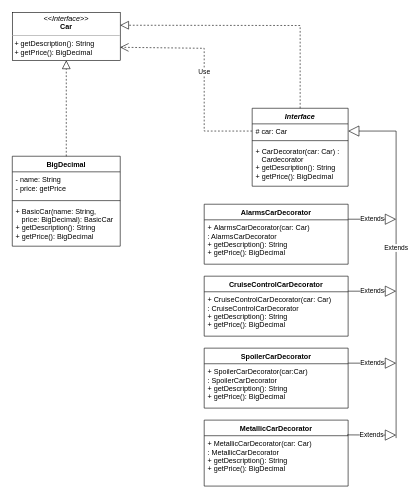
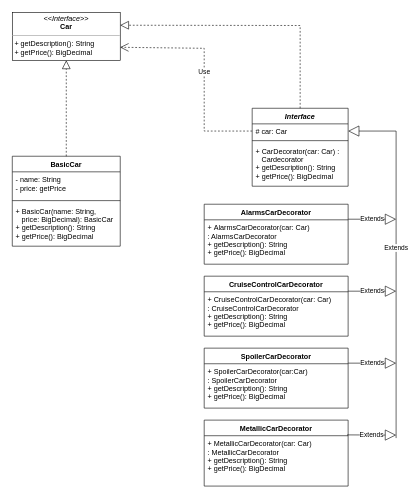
(66, 164) -> (66, 164)
